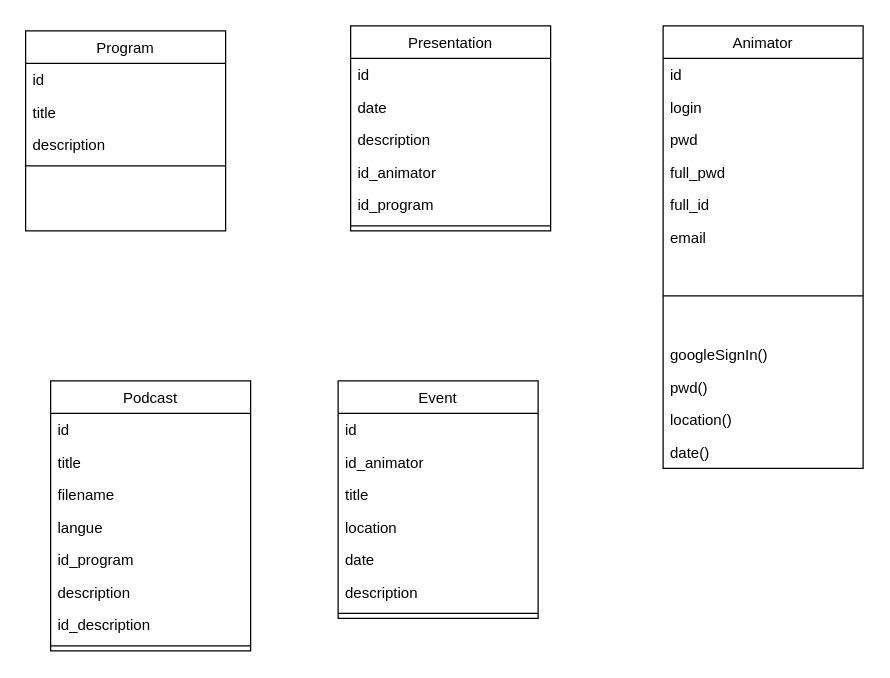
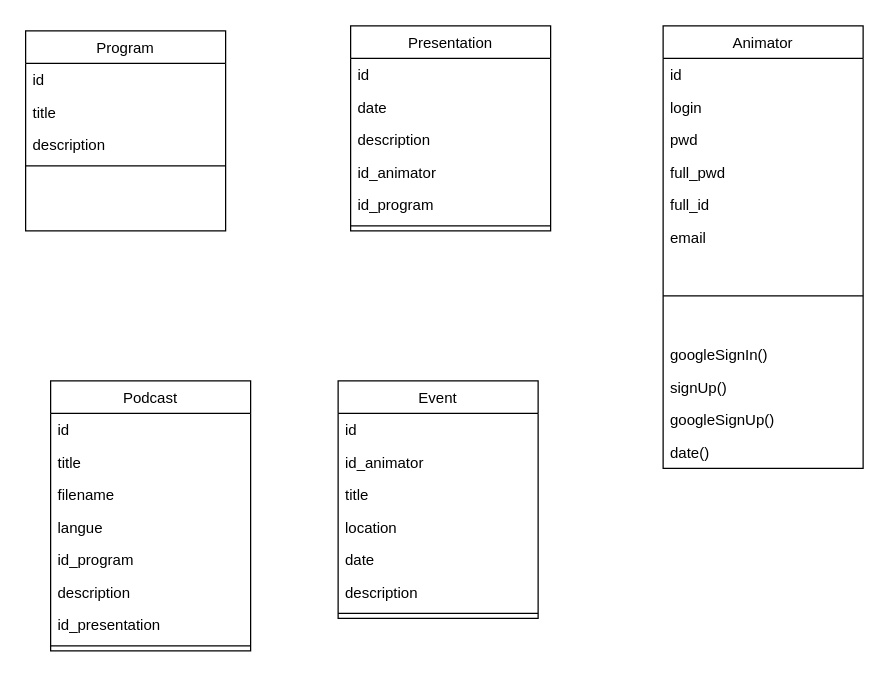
(691, 388) -> (702, 388)
(708, 420) -> (725, 420)
(110, 625) -> (117, 625)
